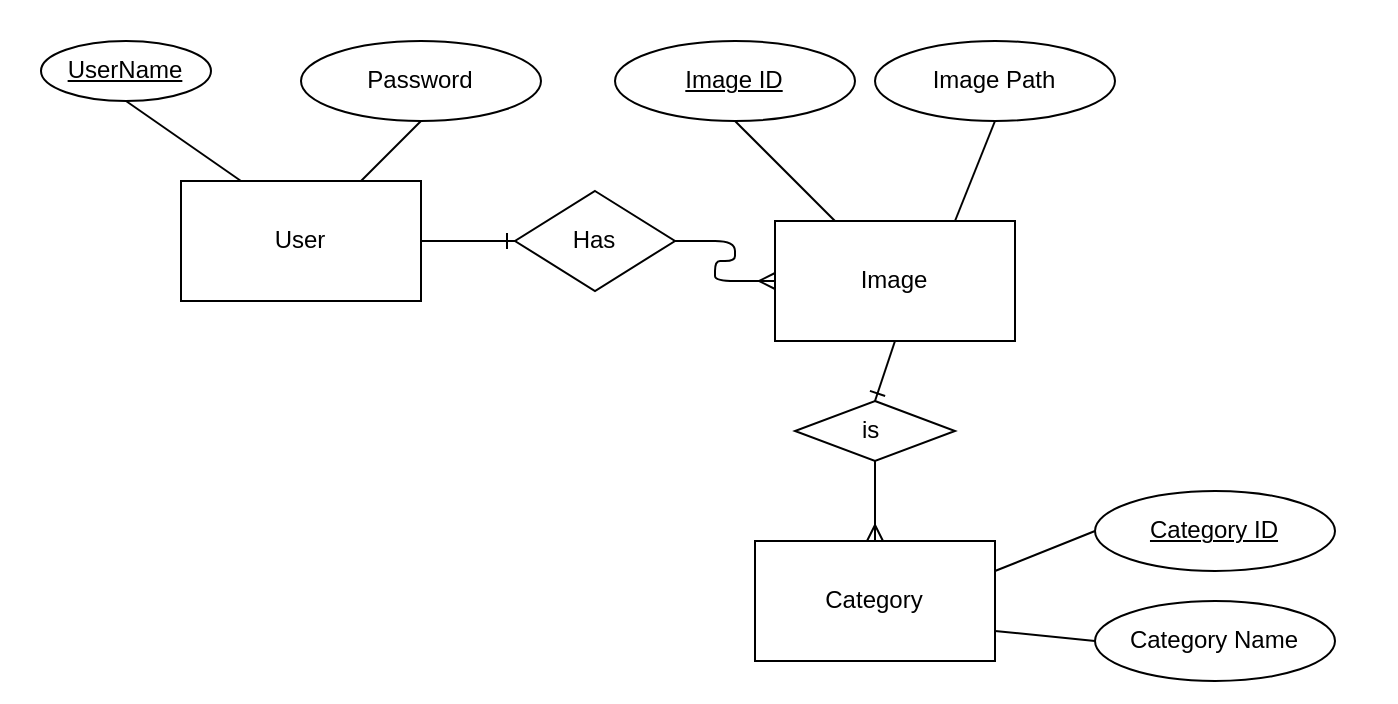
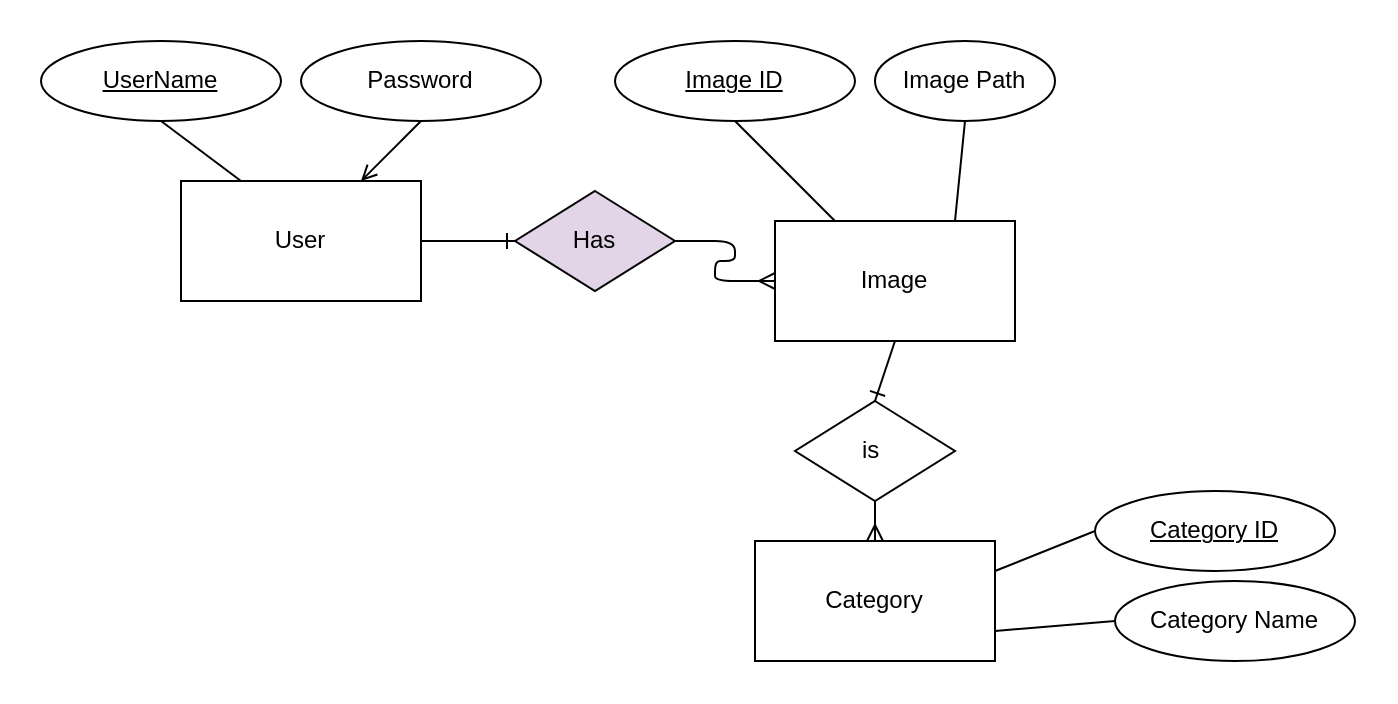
(126, 71) -> (161, 81)
(995, 81) -> (965, 81)
(365, 177) -> (367, 175)
(595, 241) -> (595, 241)
(875, 431) -> (875, 451)
(1215, 641) -> (1235, 621)
